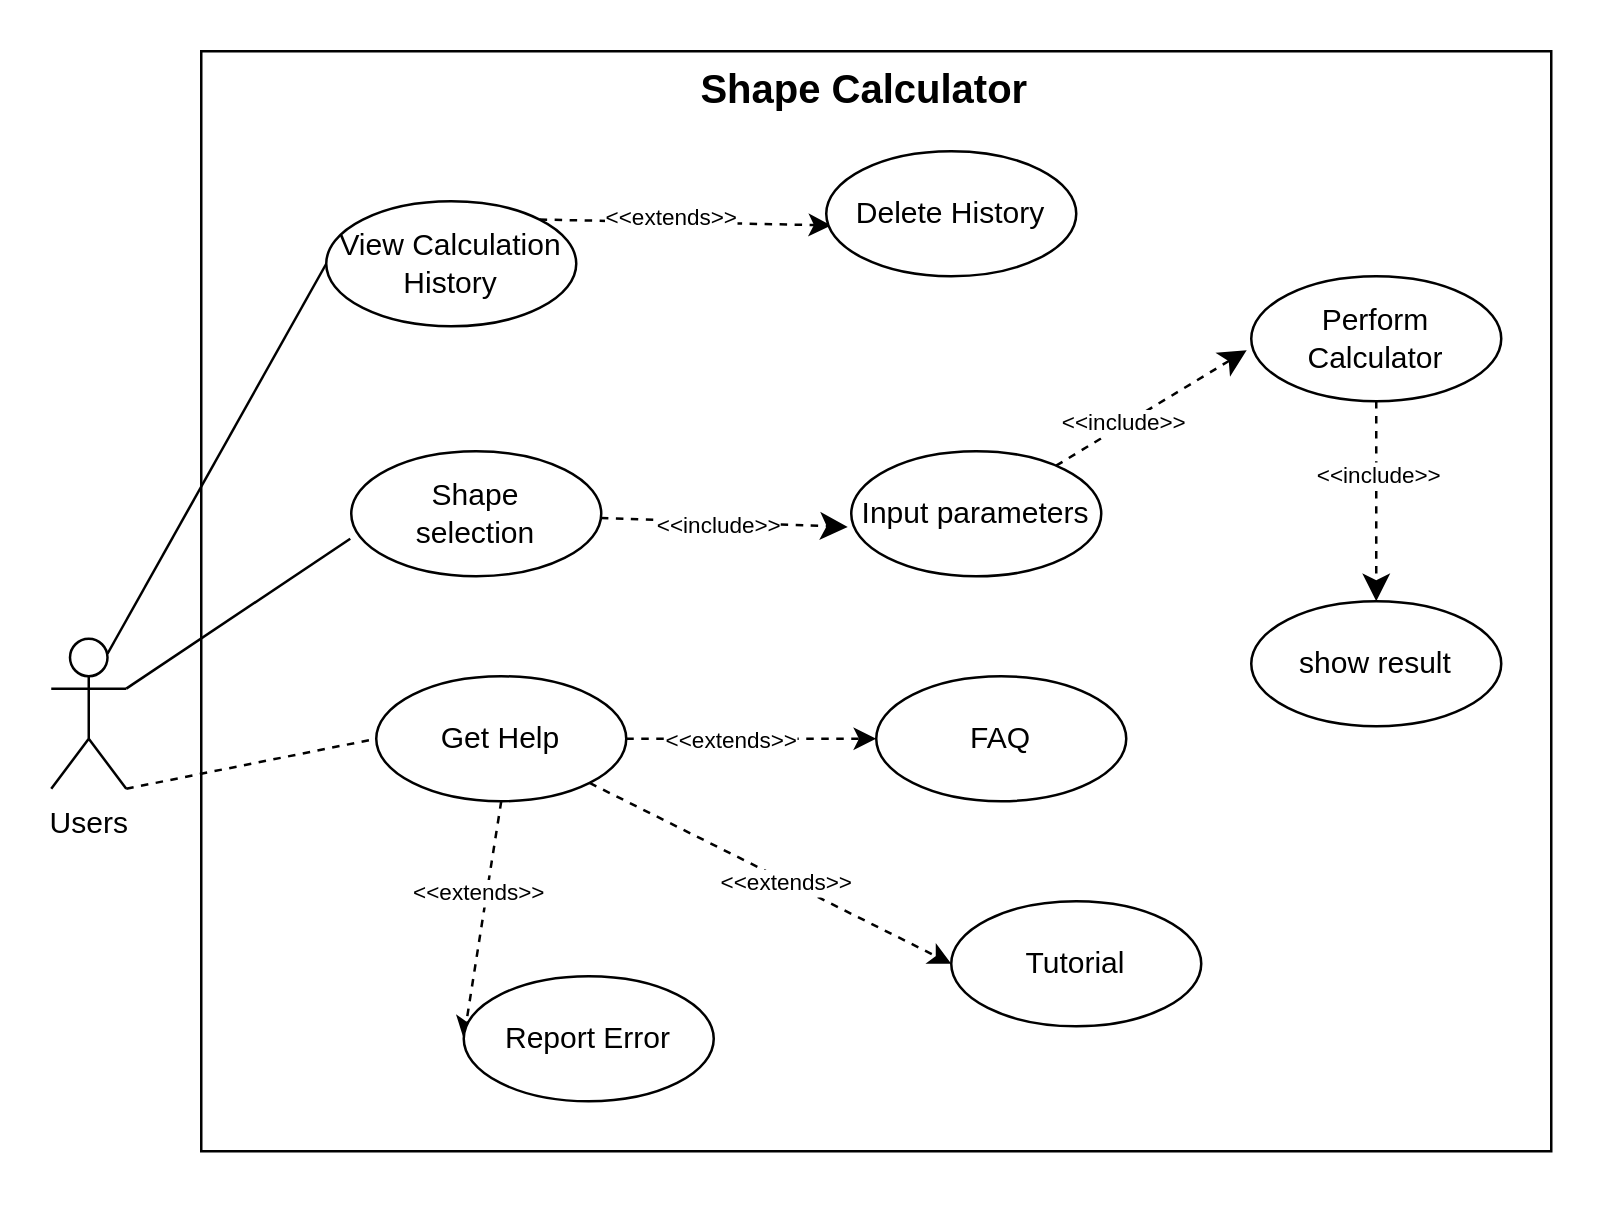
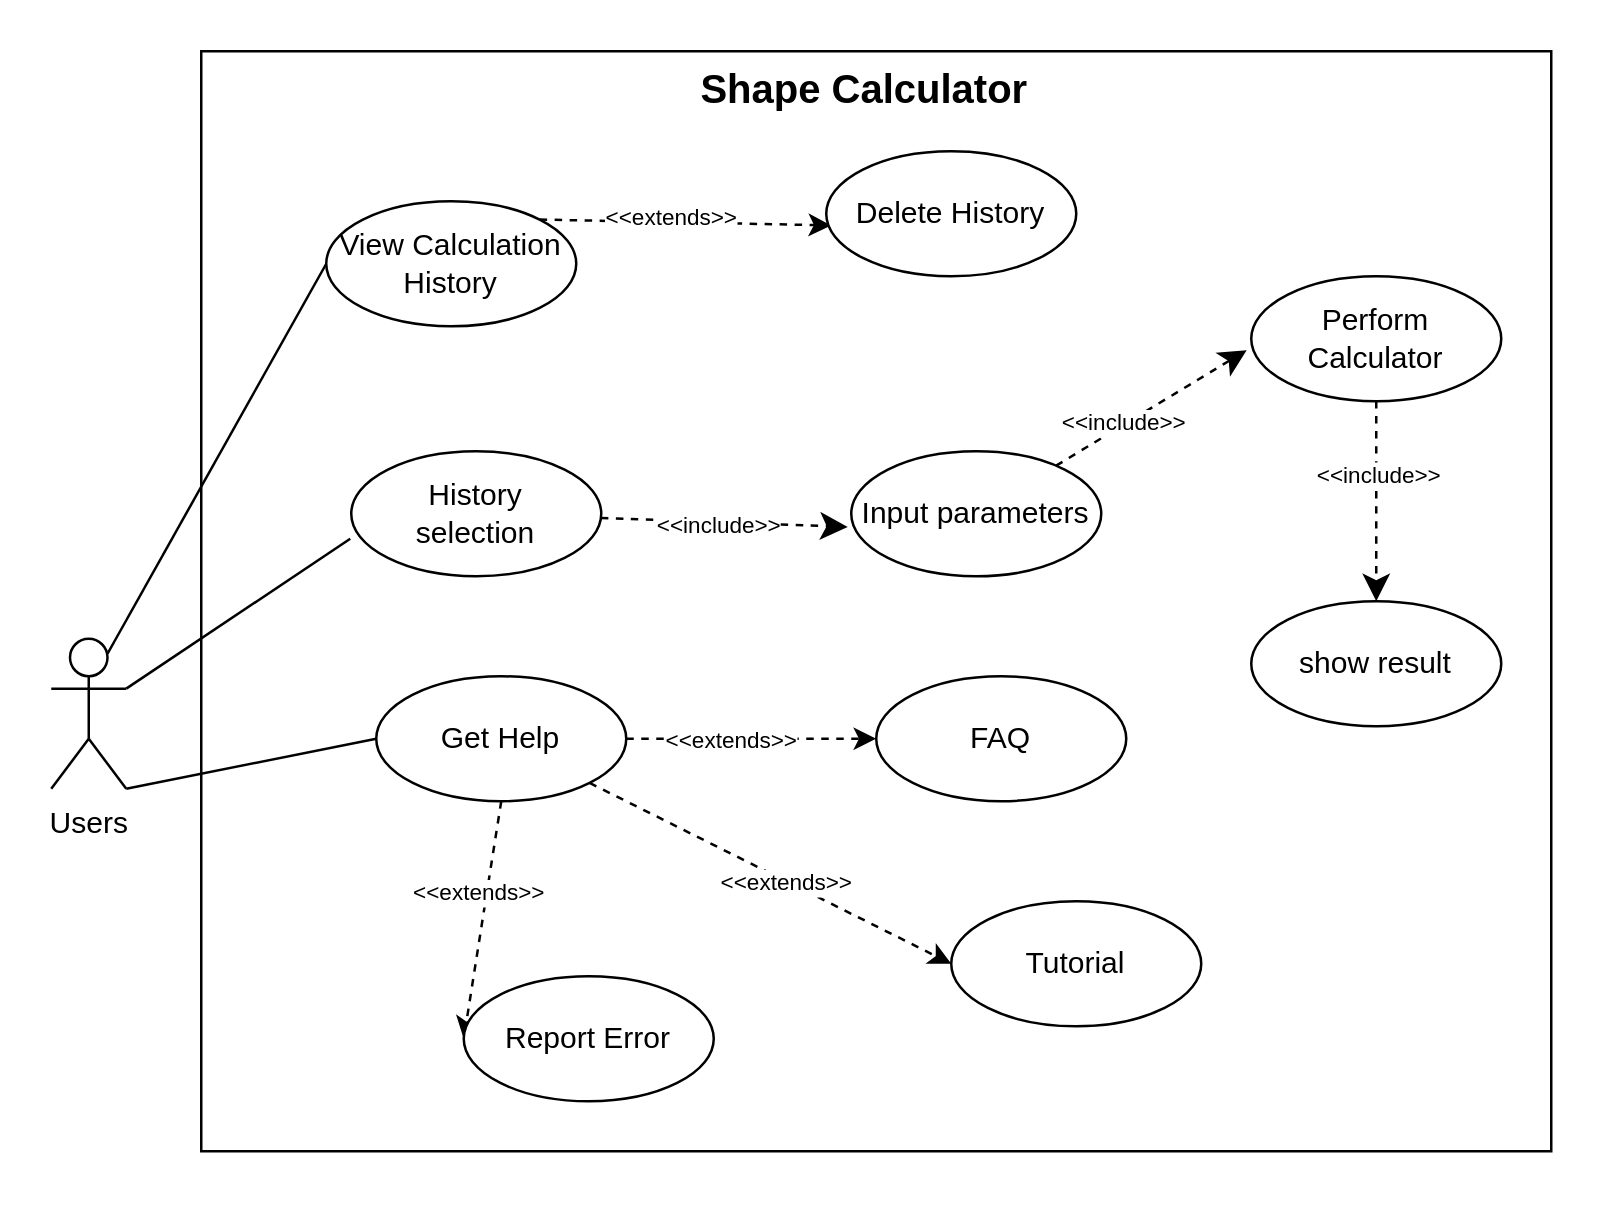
(476, 514) -> (476, 514)
(253, 763) -> (253, 763)
